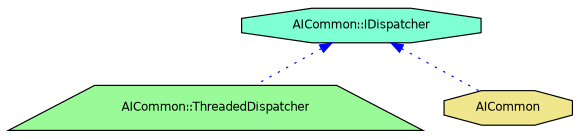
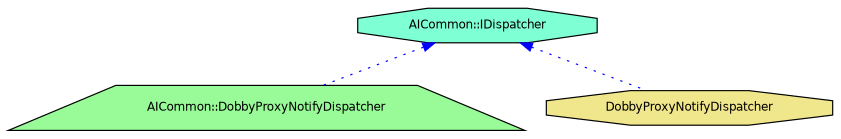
(216, 108) -> (267, 108)
(508, 108) -> (690, 108)
